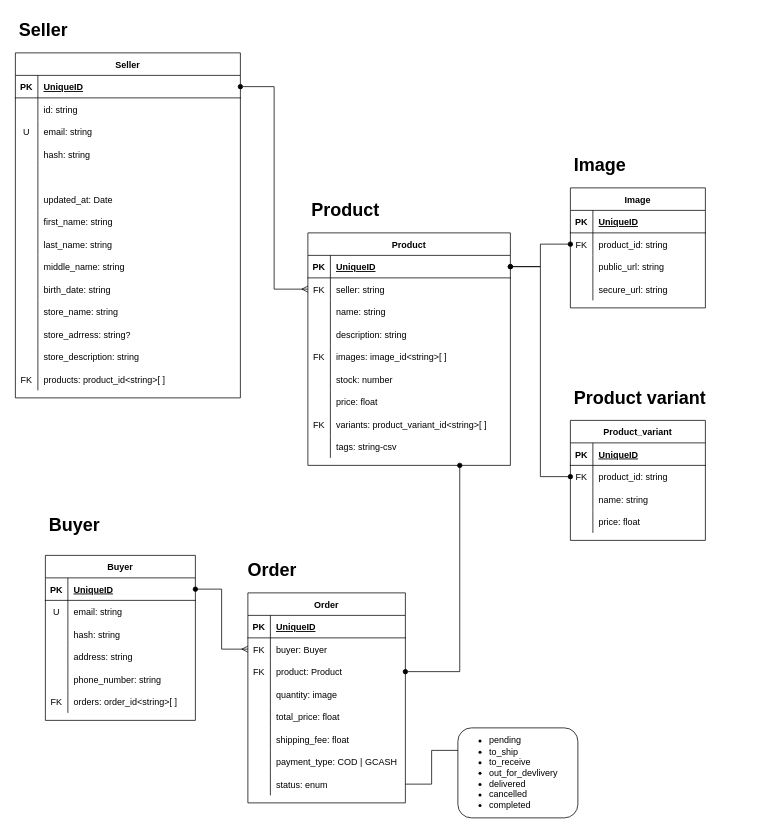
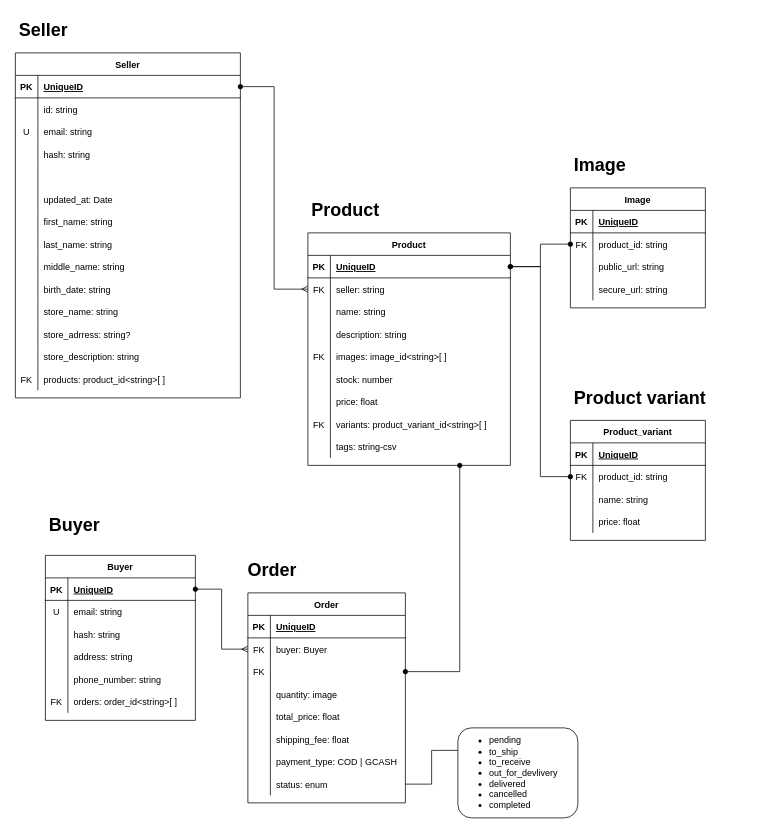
(338, 672) -> none
